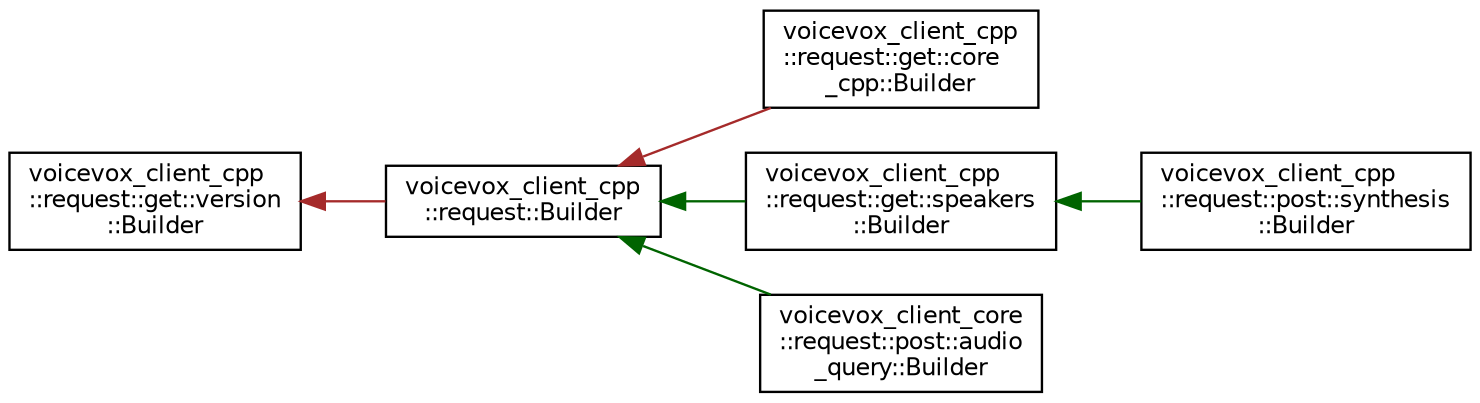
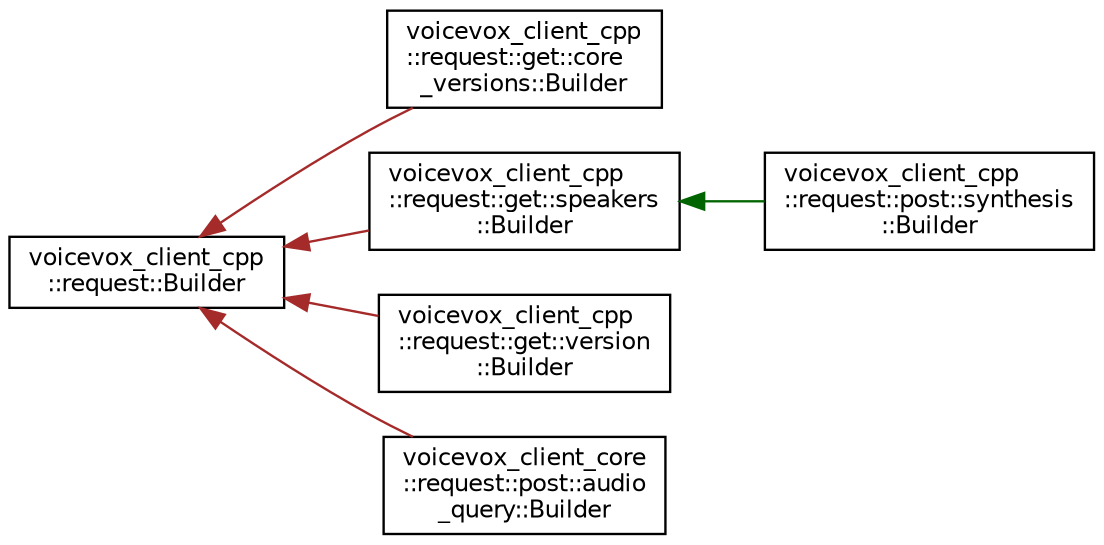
(901, 59) -> (525, 59)
(355, 201) -> (344, 309)
(715, 201) -> (339, 236)
(707, 270) -> (315, 382)
